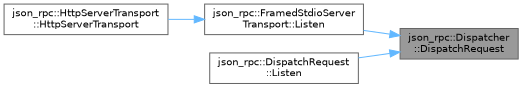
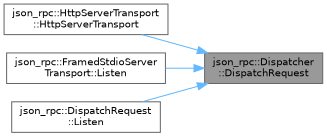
(181, 19) -> (170, 42)
